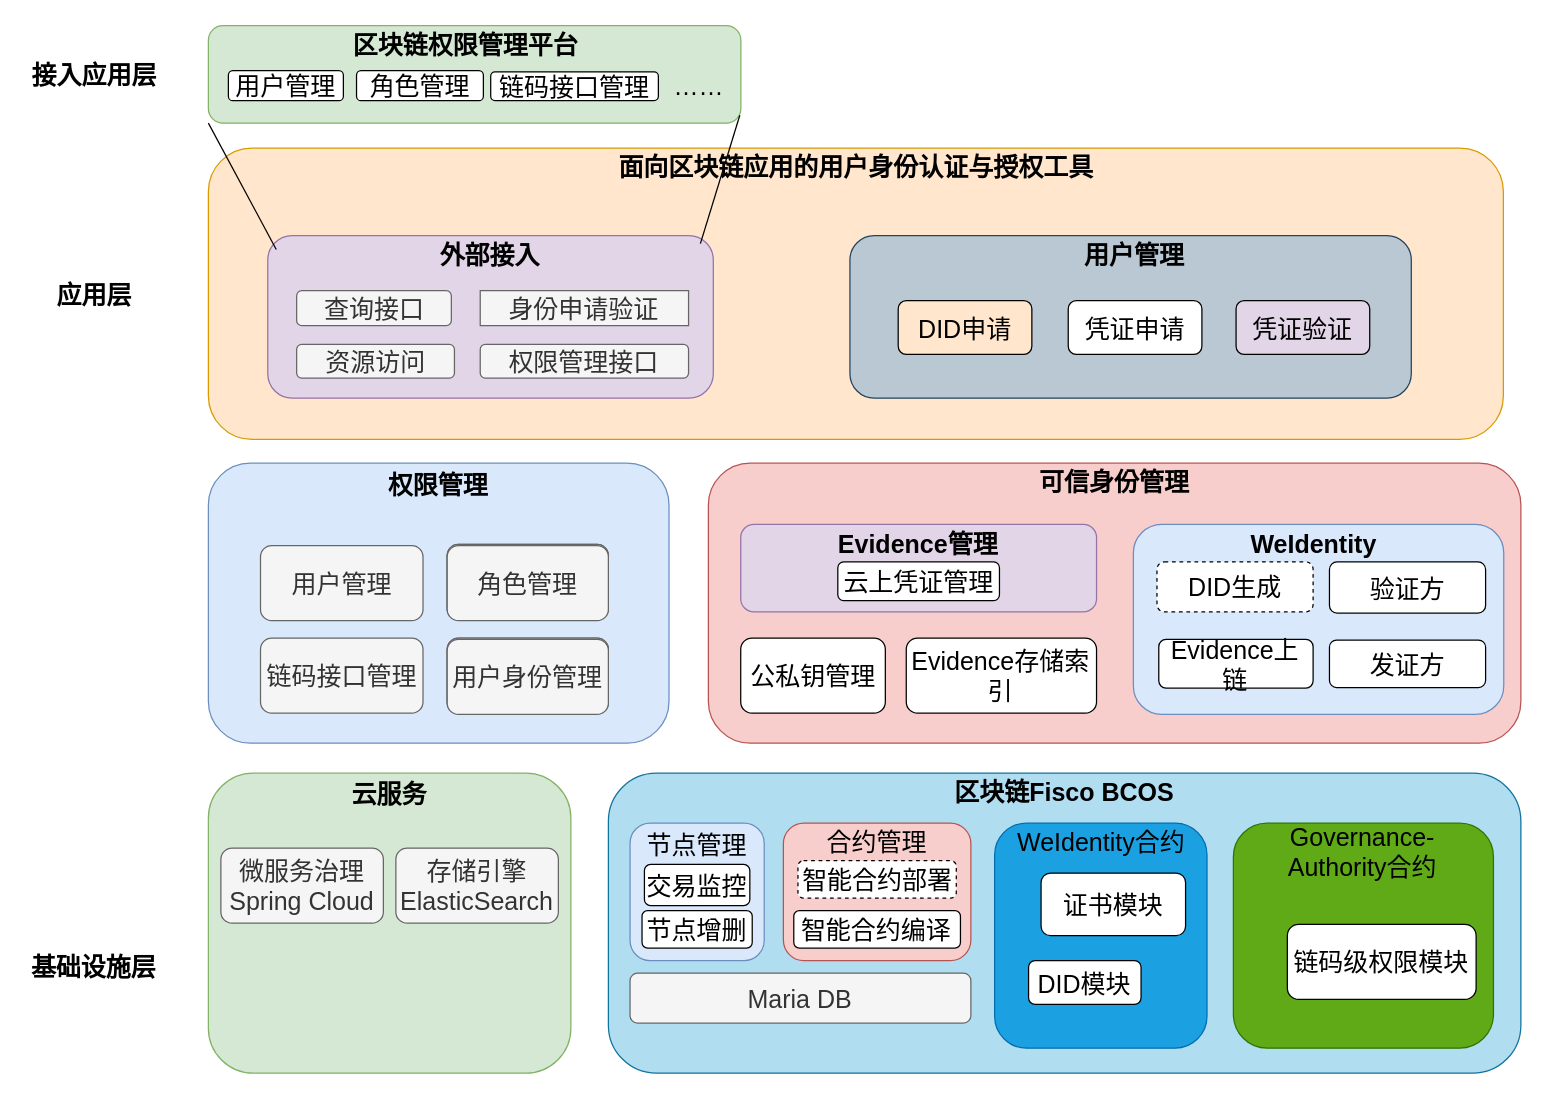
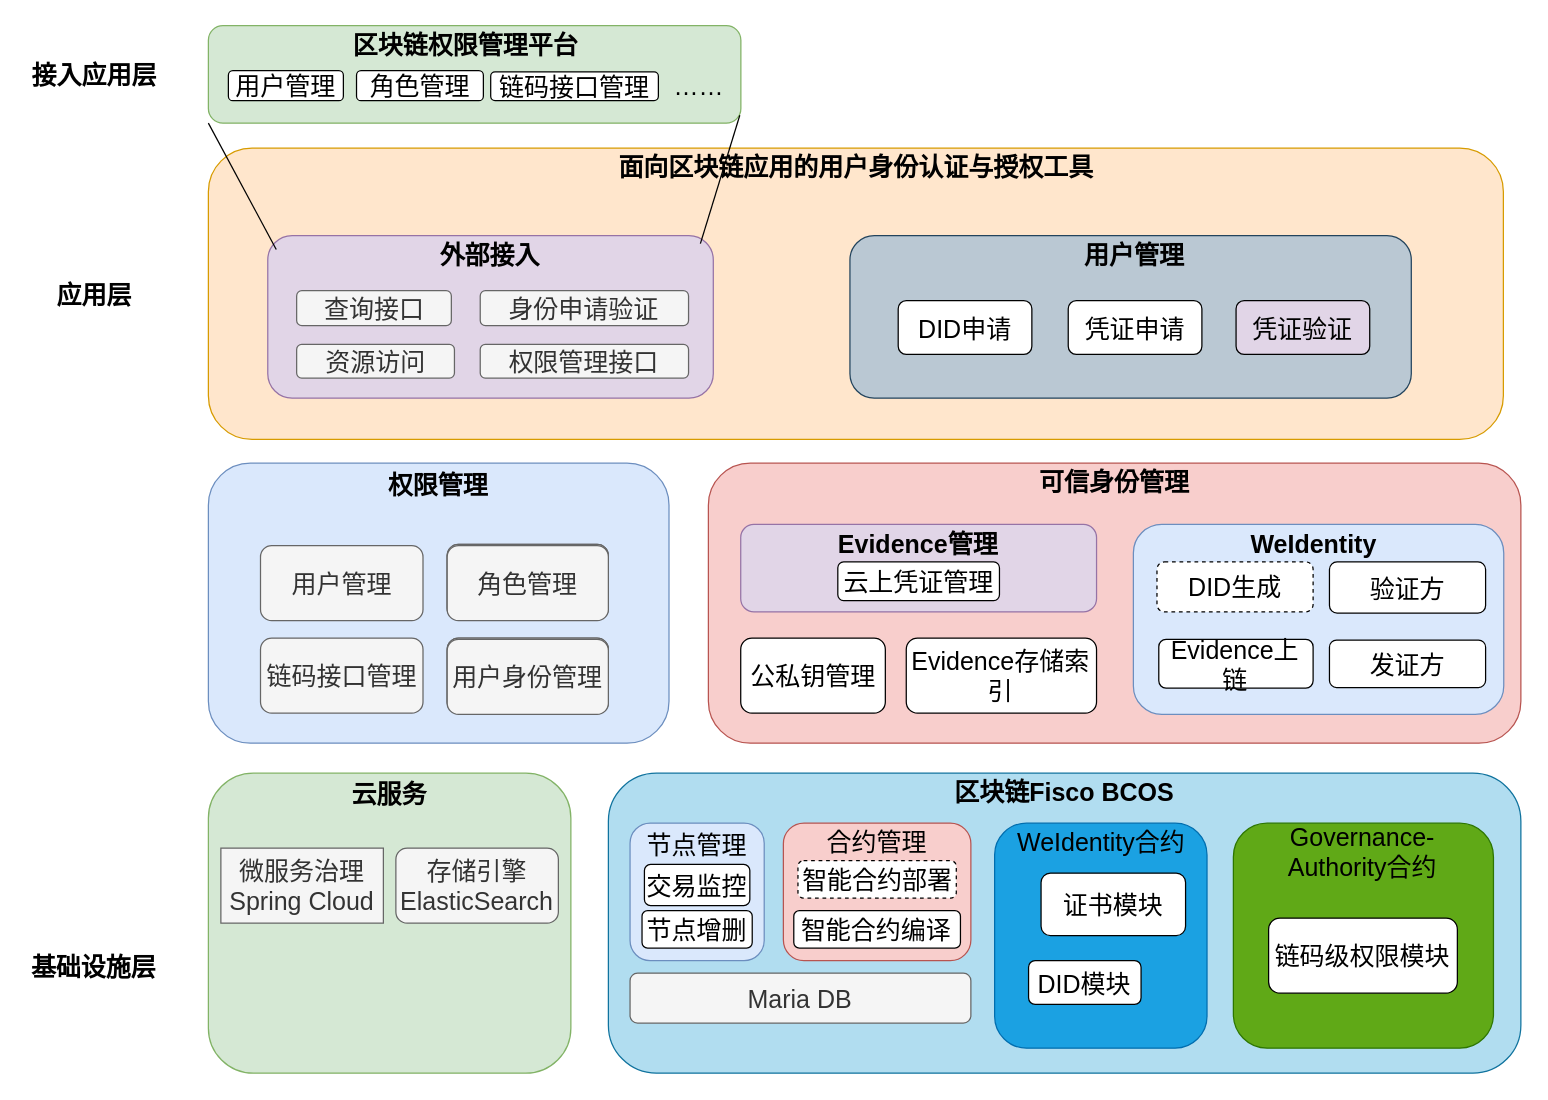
(584, 308) -> (584, 308)
(965, 328) -> (965, 328)
(302, 886) -> (302, 886)
(1381, 962) -> (1363, 956)
